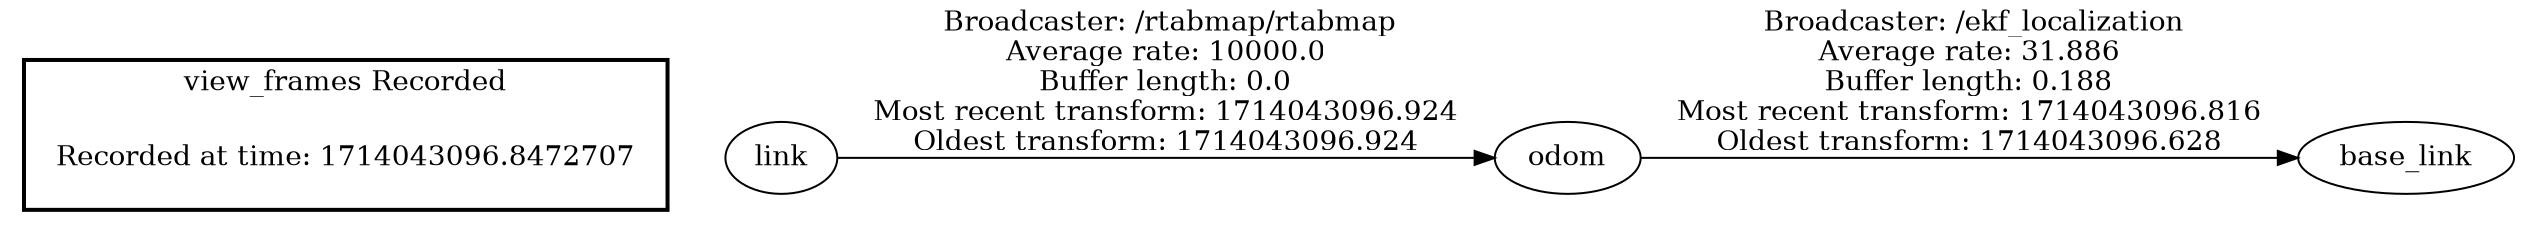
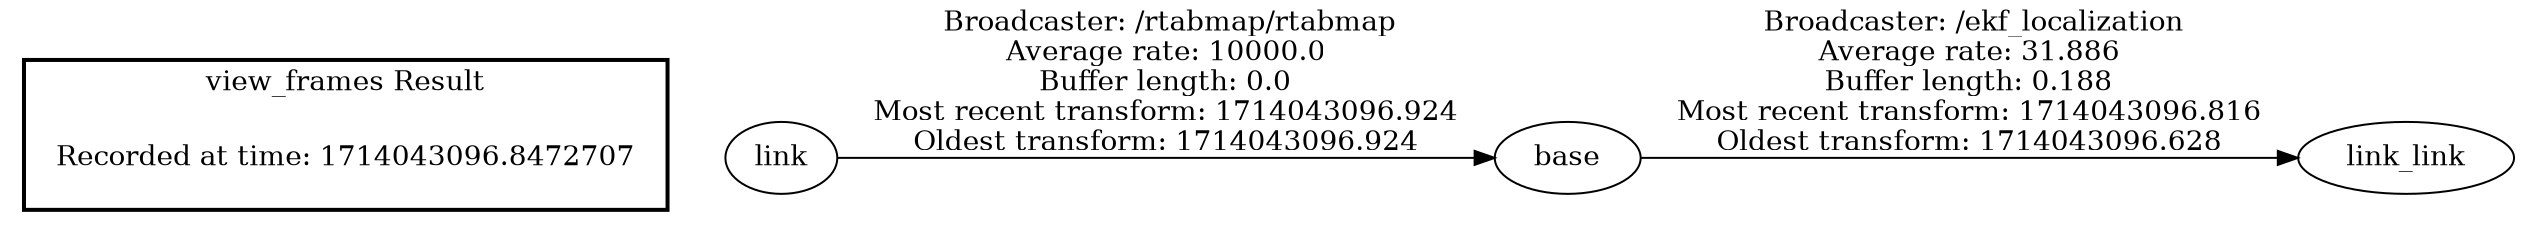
(346, 83) -> (346, 83)
(1568, 158) -> (1568, 158)
(2406, 158) -> (2406, 158)
